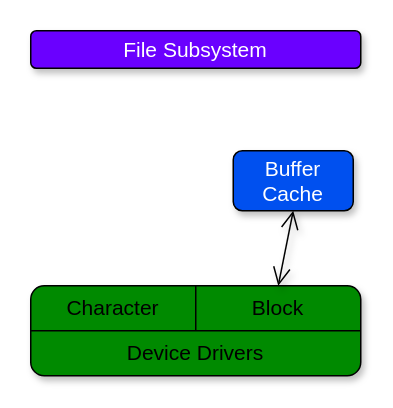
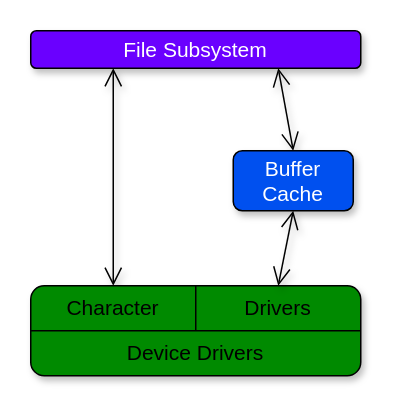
none -> (286, 109)
none -> (113, 177)
(278, 308) -> (278, 308)
